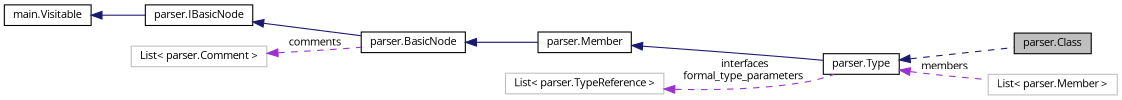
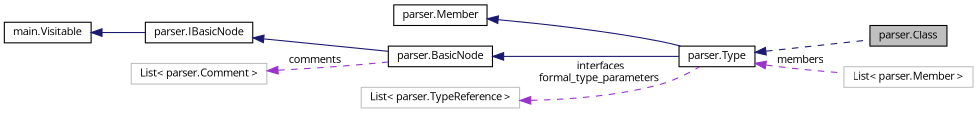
(507, 42) -> (591, 56)
